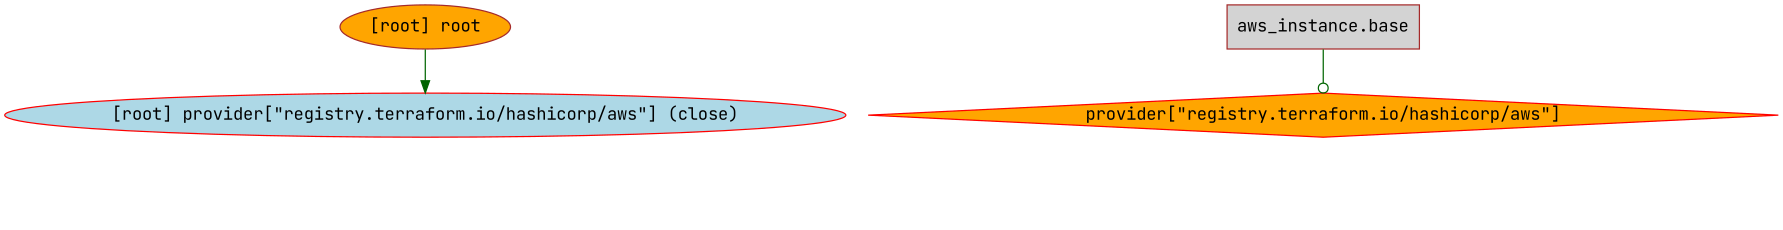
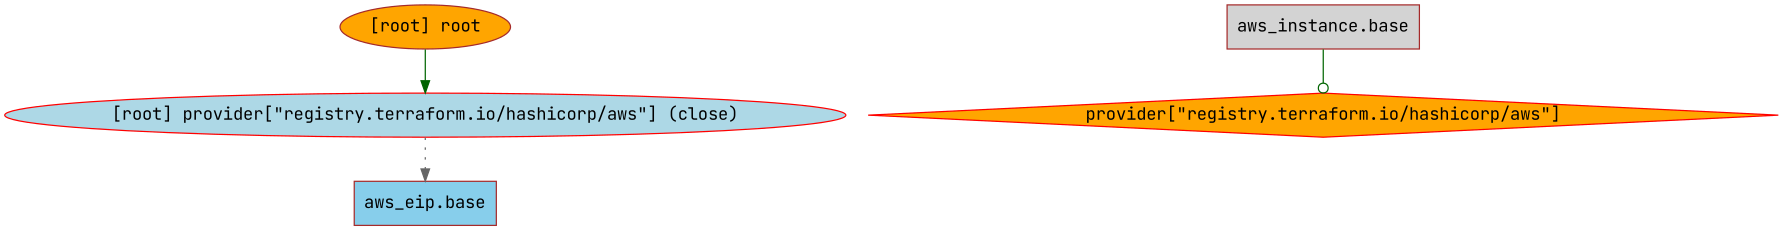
none -> (425, 203)
